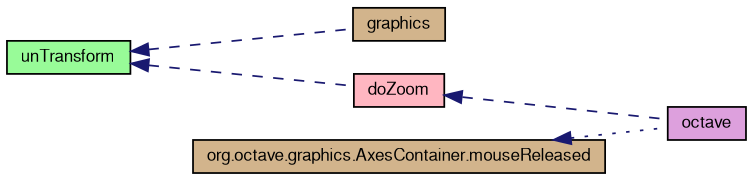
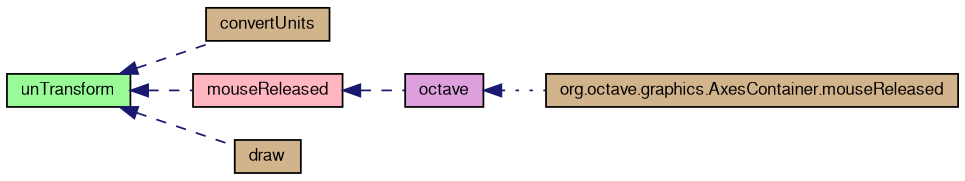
(399, 24) -> (268, 24)
(399, 90) -> (268, 90)
(619, 133) -> (524, 90)
none -> (268, 156)
